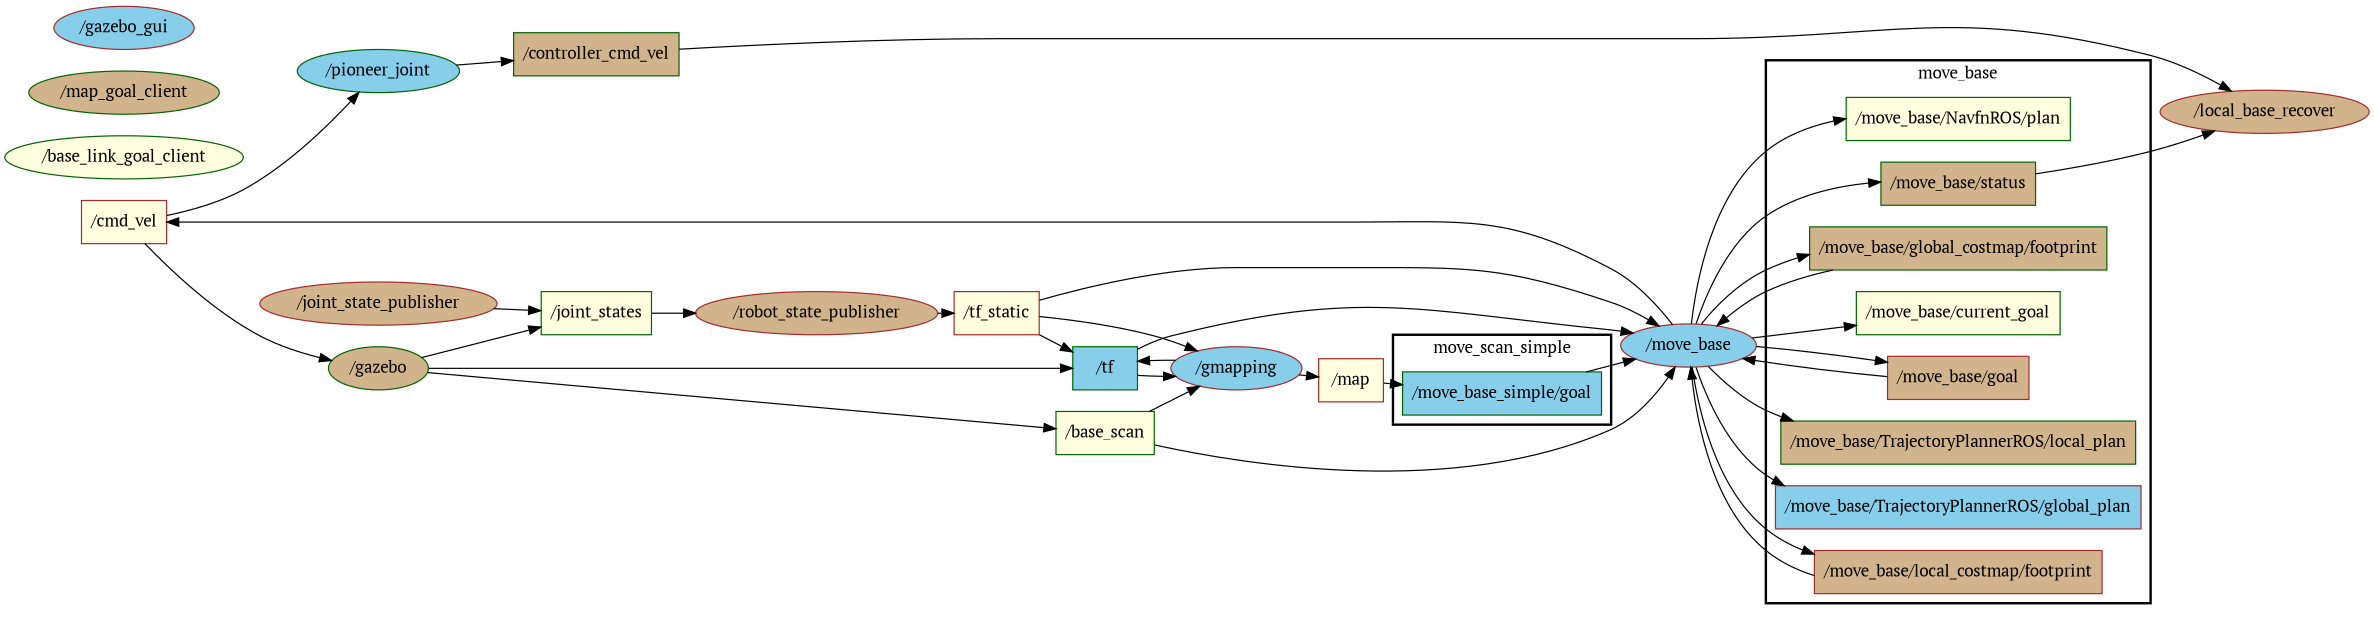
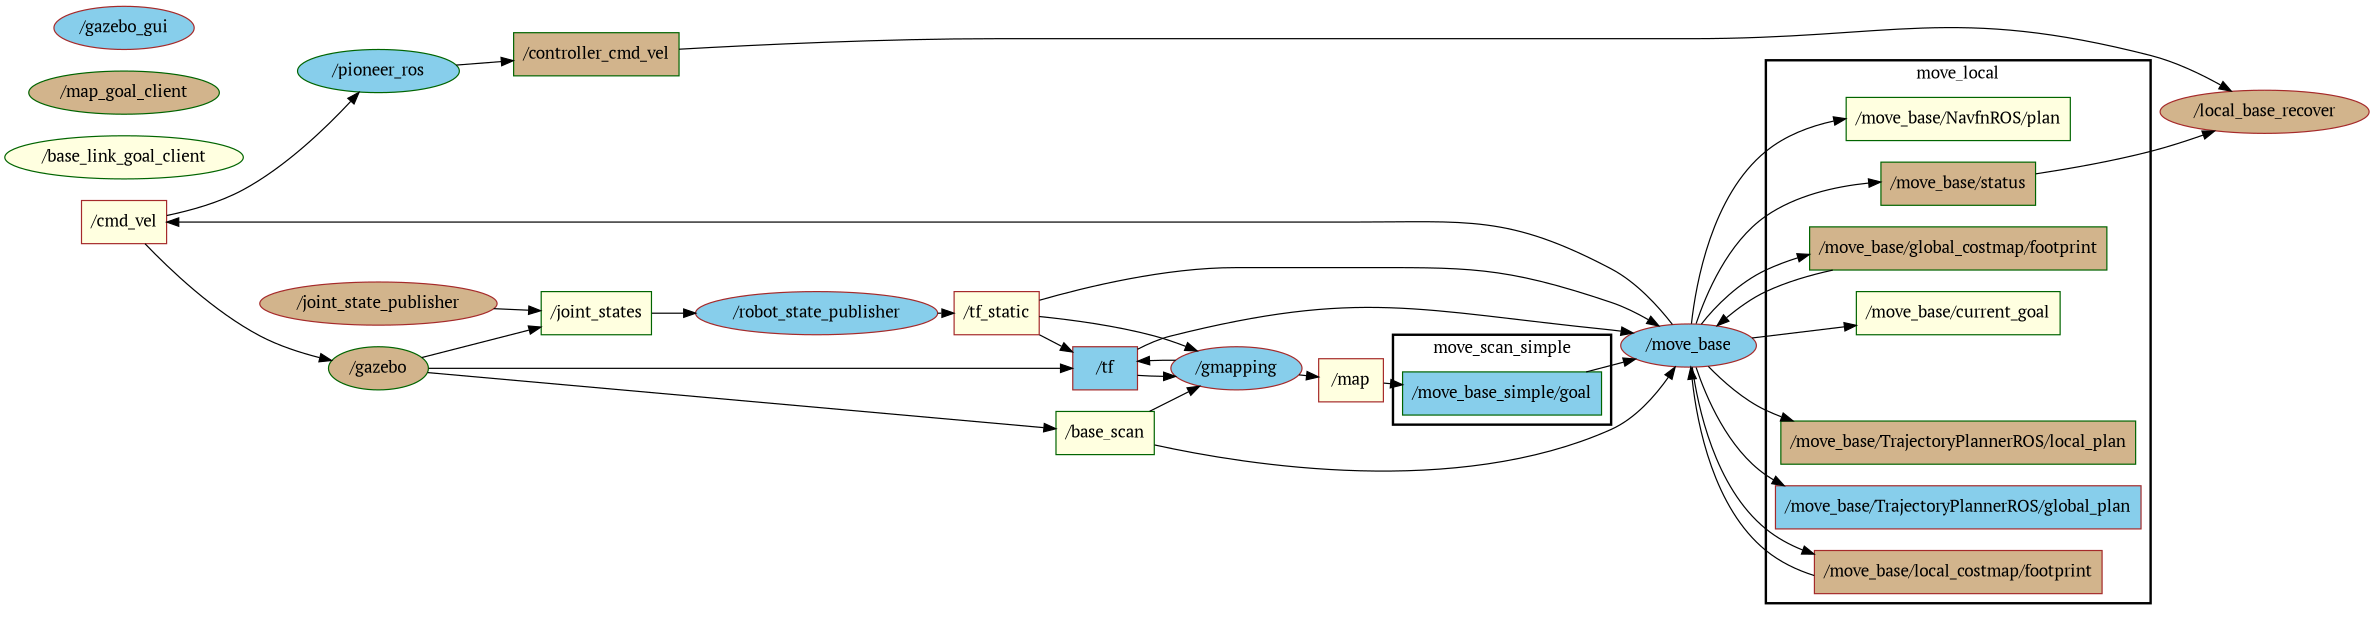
(378, 71) -> (378, 71)
(1958, 74) -> (1958, 74)
(817, 313) -> (817, 313)
(1105, 368) -> (1105, 368)
(1958, 378) -> none
